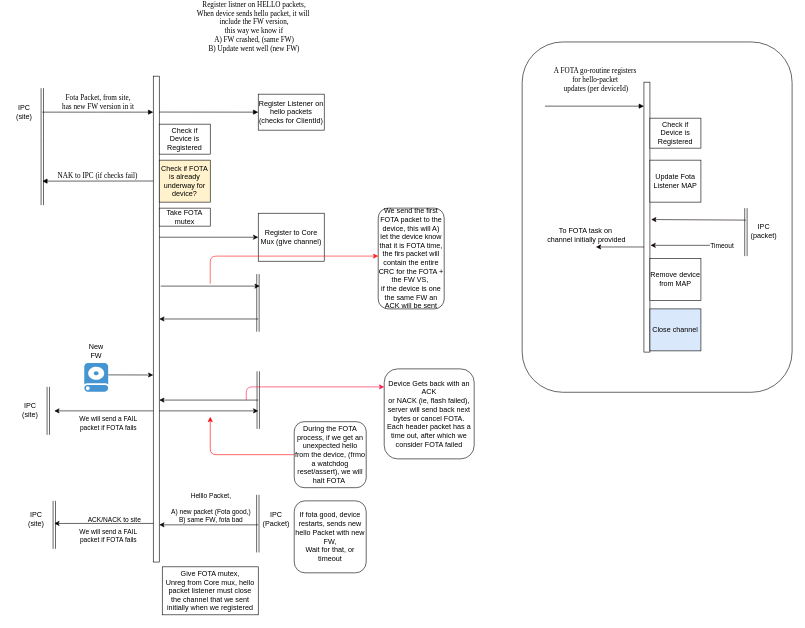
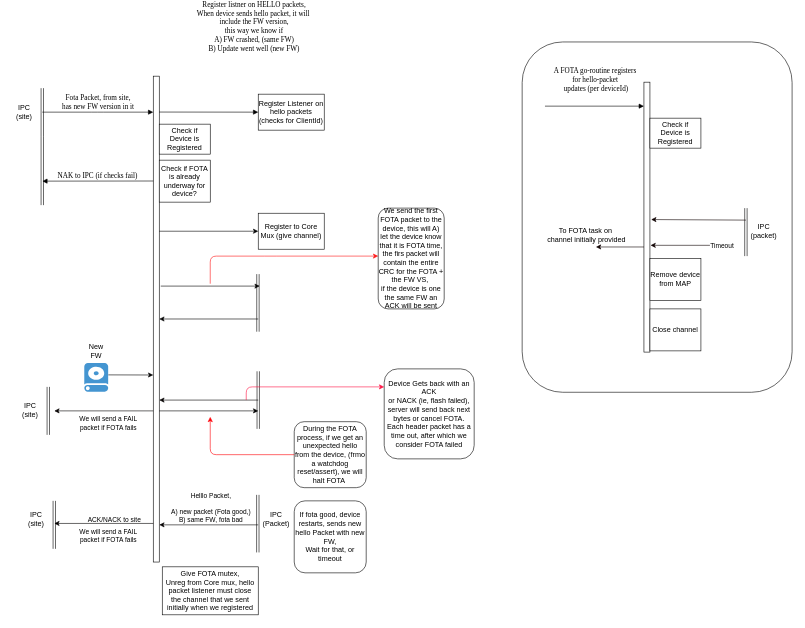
(185, 181) -> (185, 181)
(676, 181) -> none
(185, 217) -> none
(291, 237) -> (291, 231)
(676, 330) -> (676, 330)
